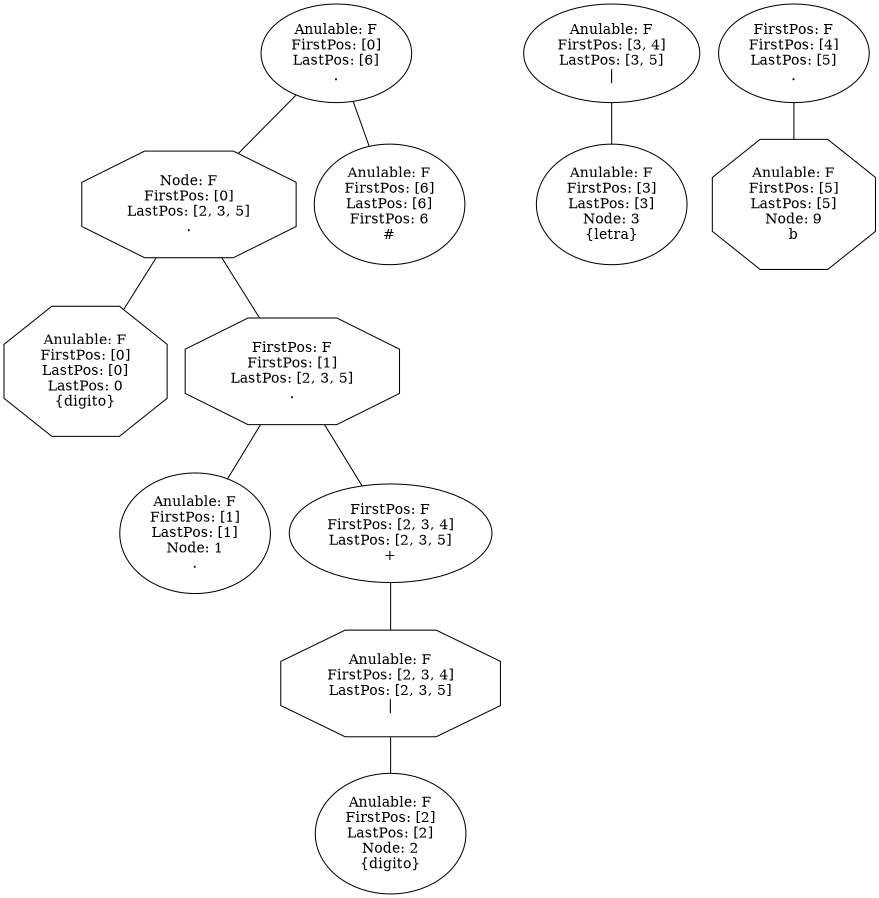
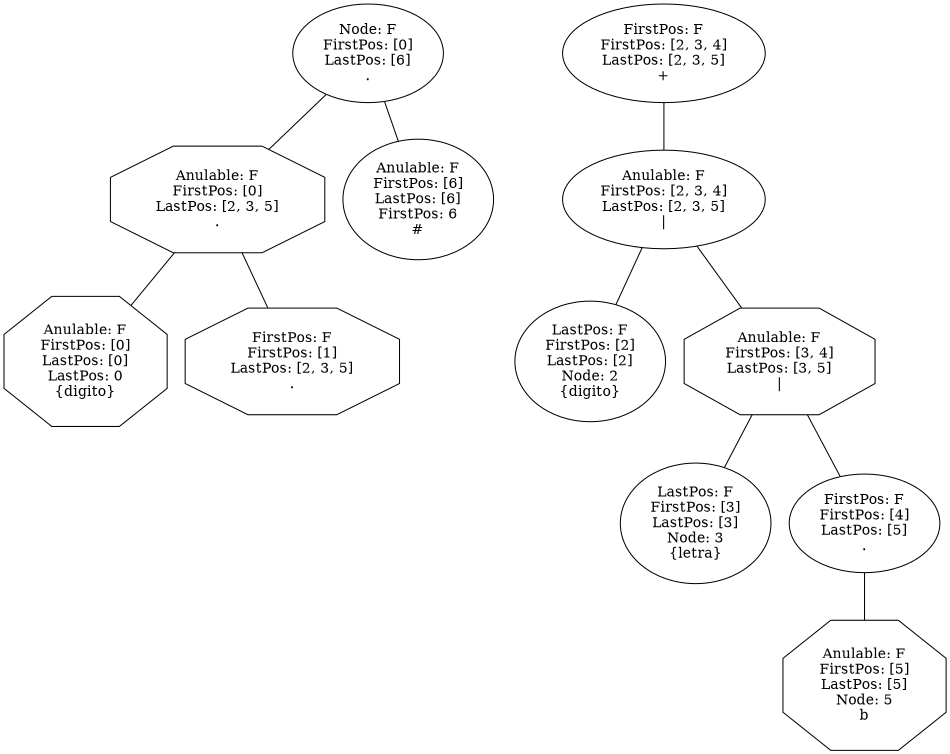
(336, 53) -> (368, 53)
(612, 53) -> (780, 361)
(189, 204) -> (218, 199)
(612, 204) -> (696, 523)
(794, 204) -> (865, 685)
none -> (719, 277)
none -> (824, 446)
(343, 455) -> none
(195, 533) -> none
(391, 683) -> (664, 199)
(391, 834) -> (590, 361)
